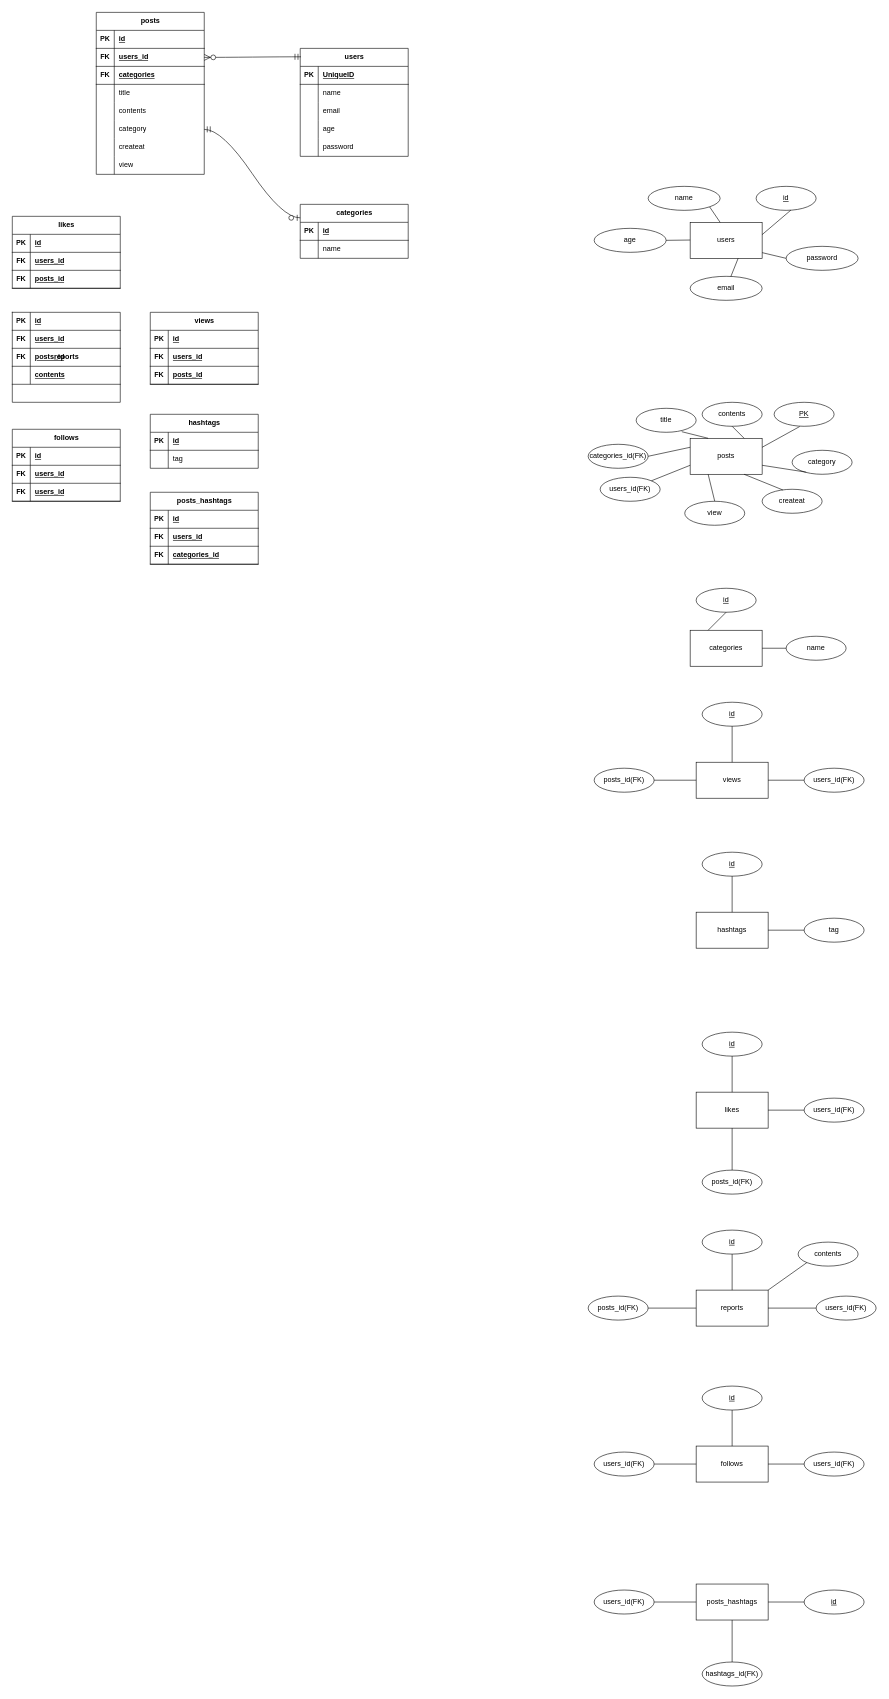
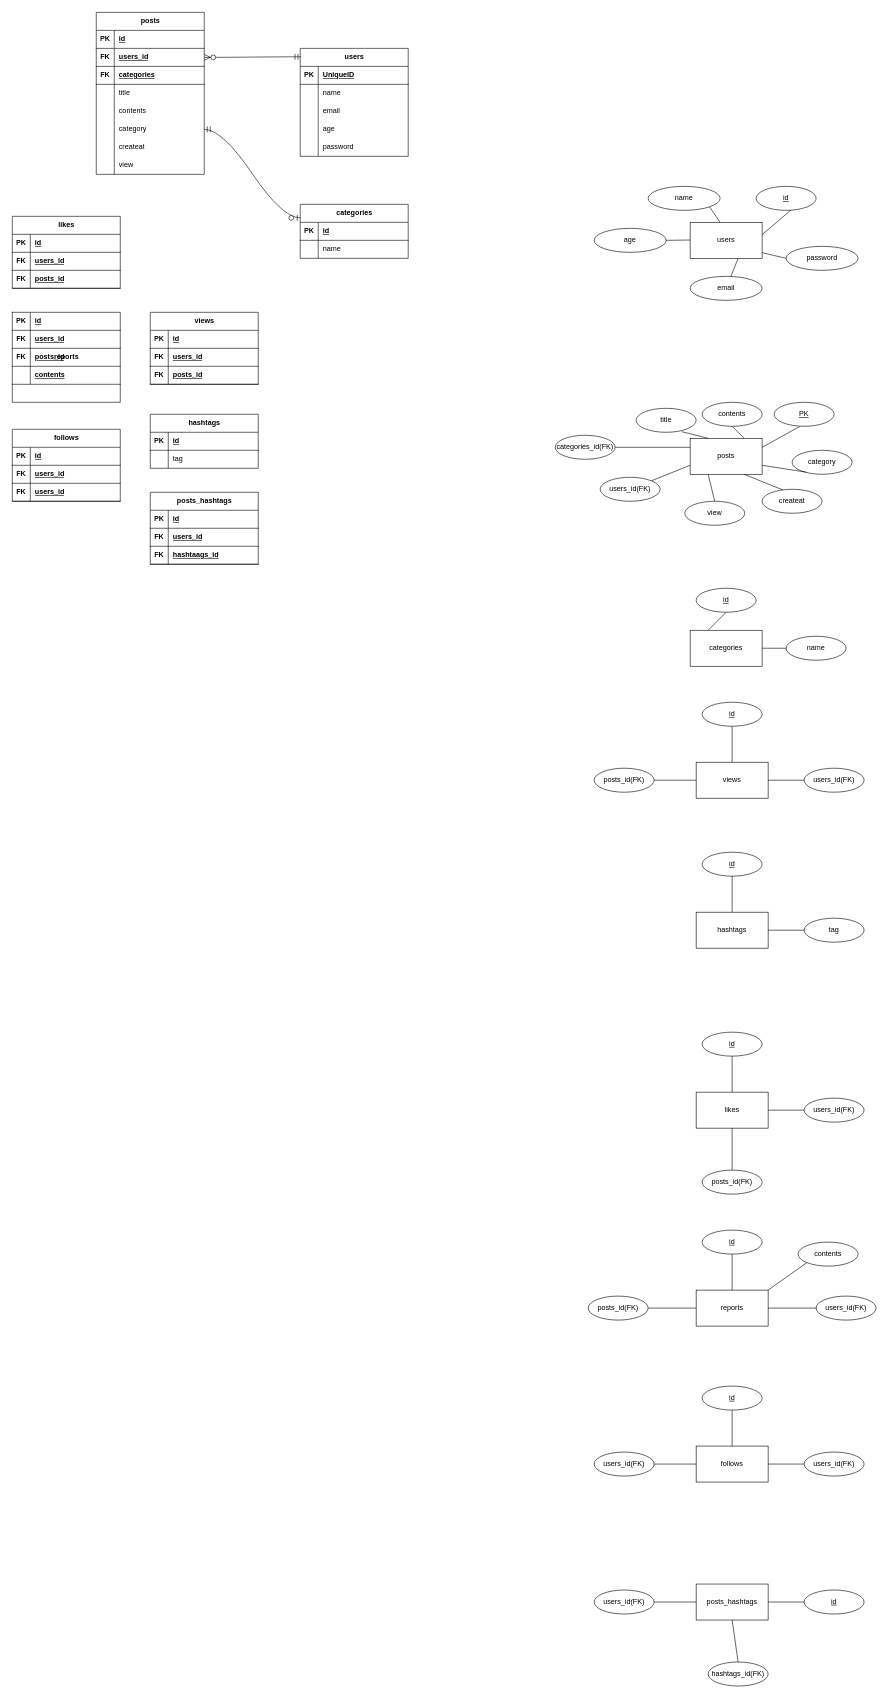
(618, 456) -> (585, 447)
(197, 555) -> (196, 555)
(732, 1674) -> (738, 1674)
